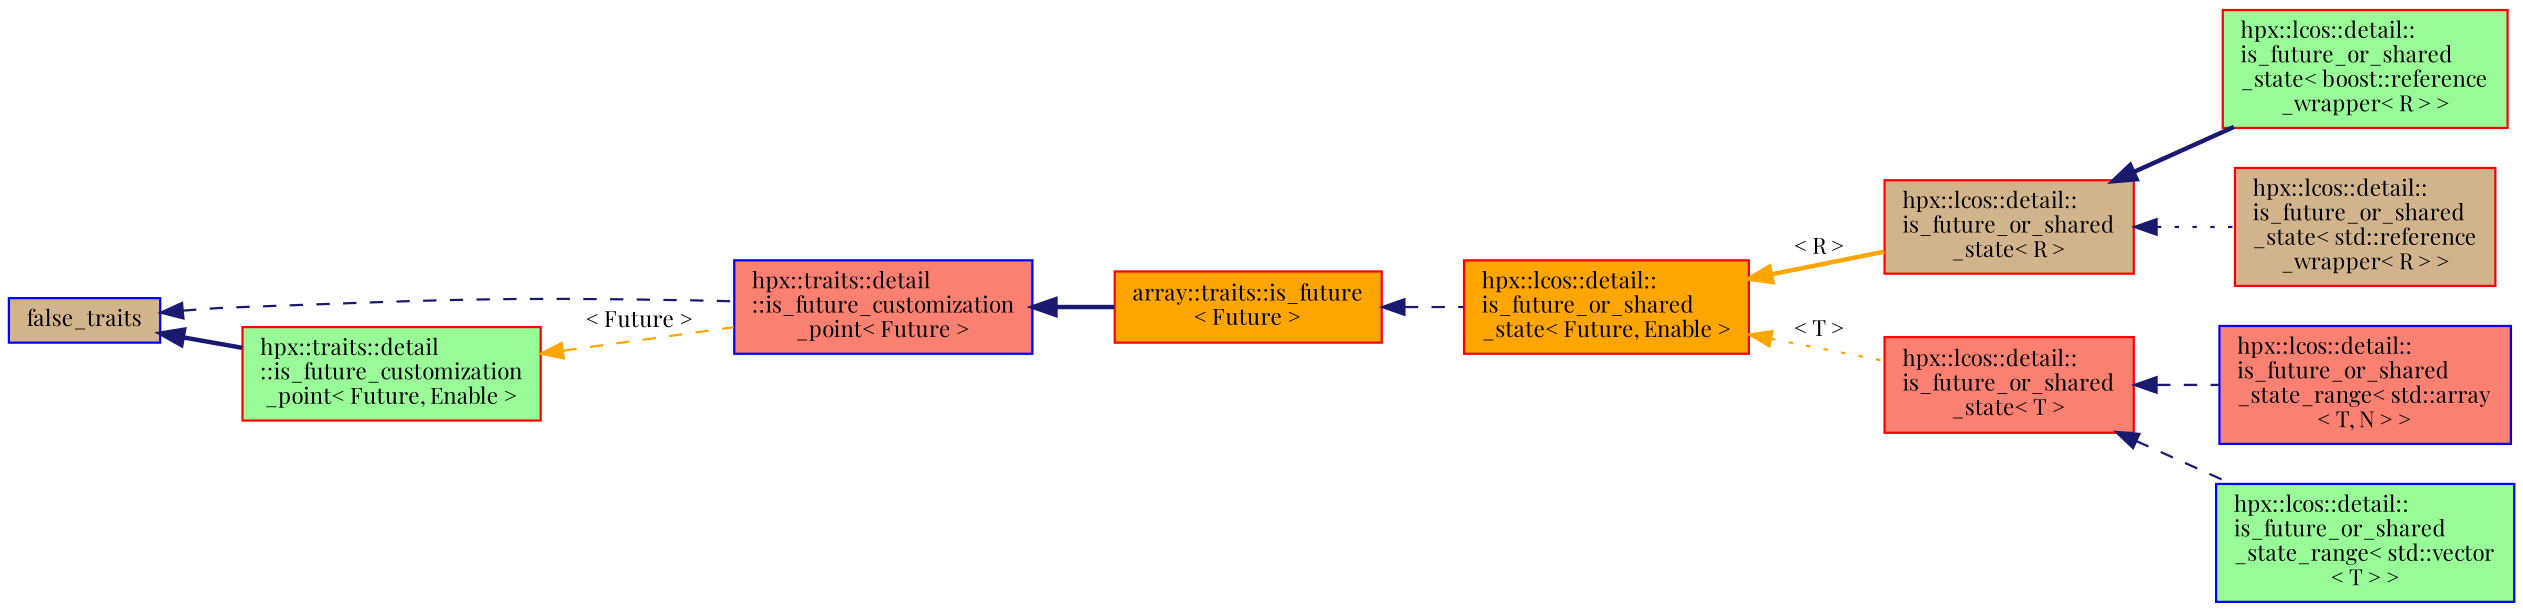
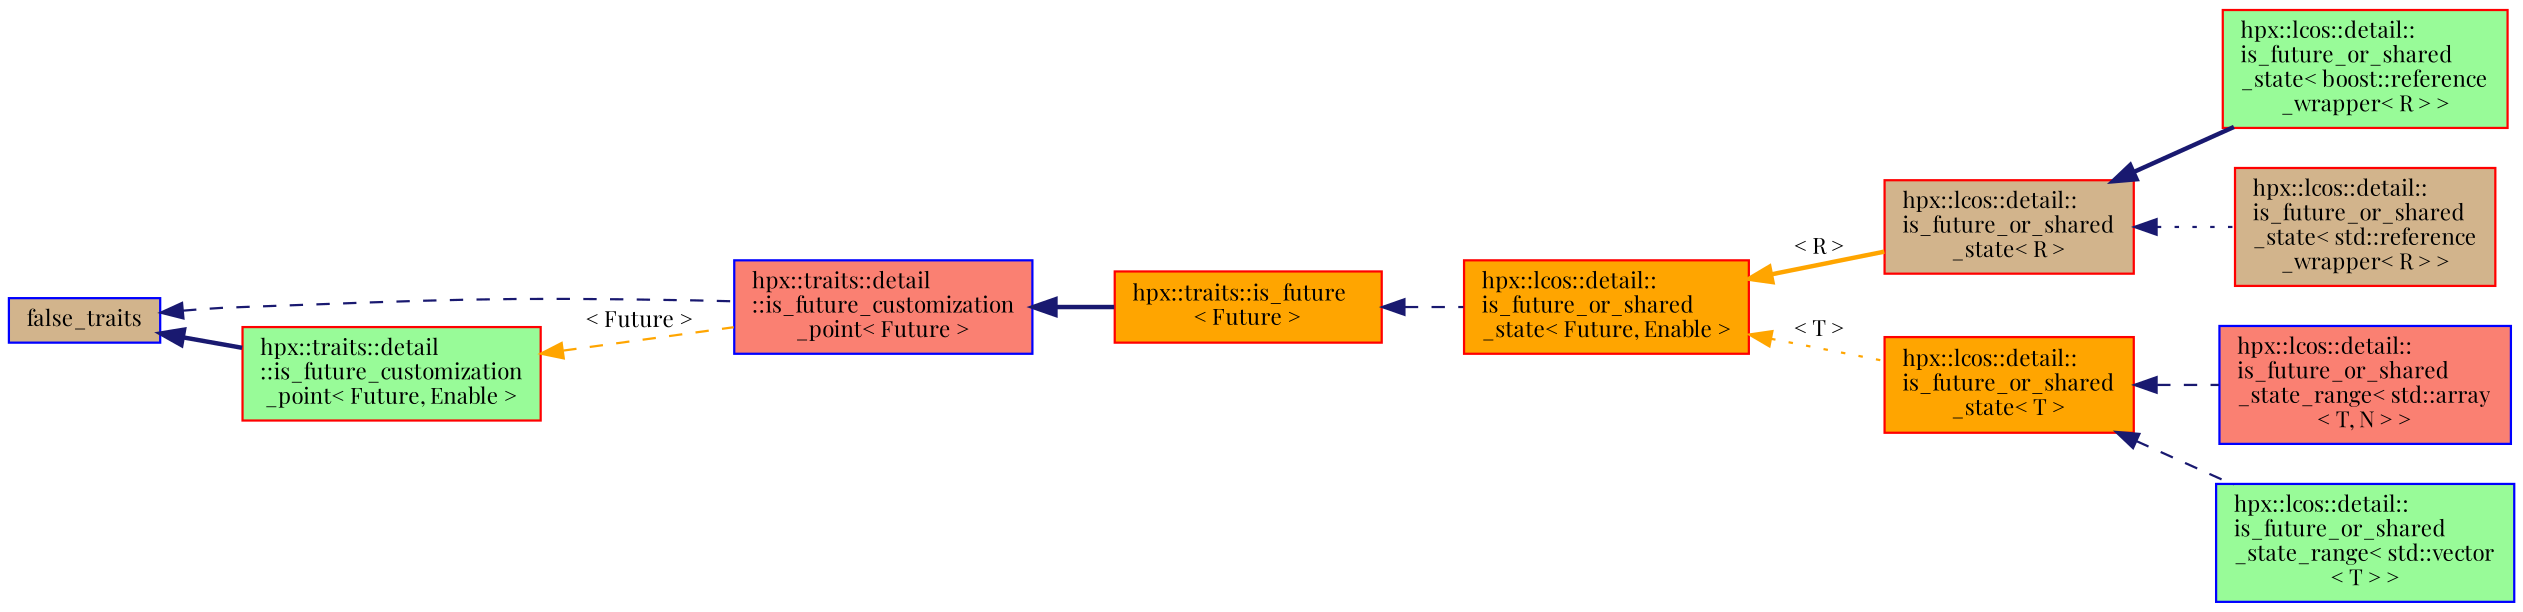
(1248, 307) -> (1248, 307)
(2009, 385) -> (2009, 385)
